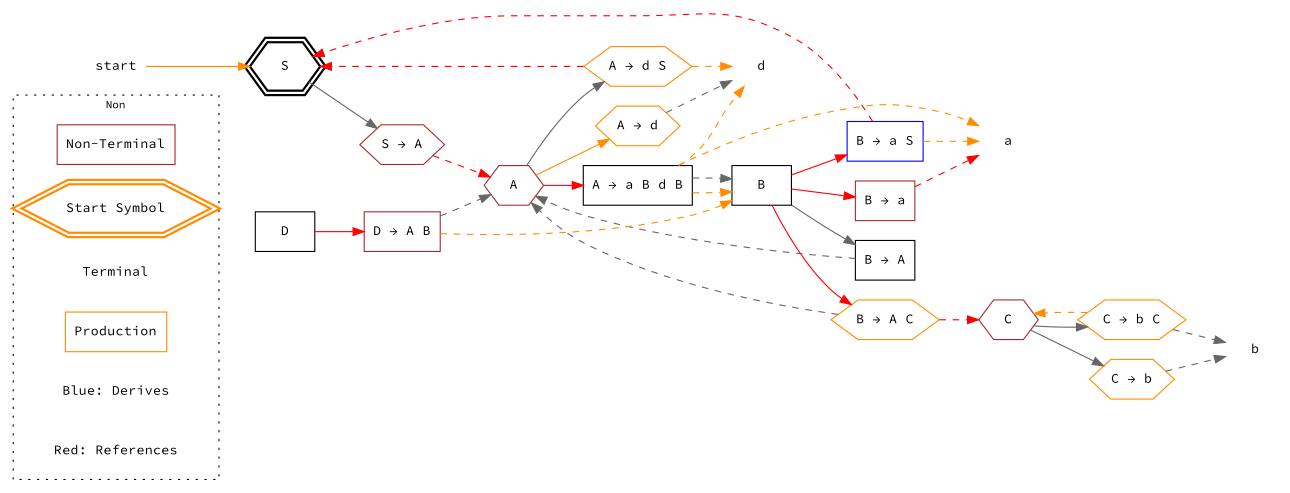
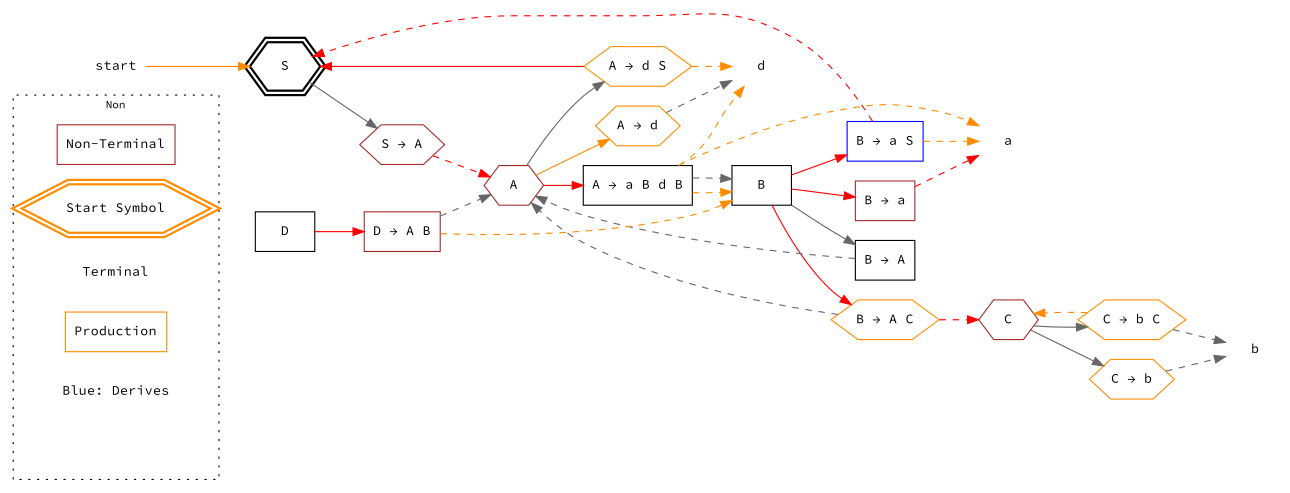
(458, 66) -> (458, 66)
(116, 451) -> none
